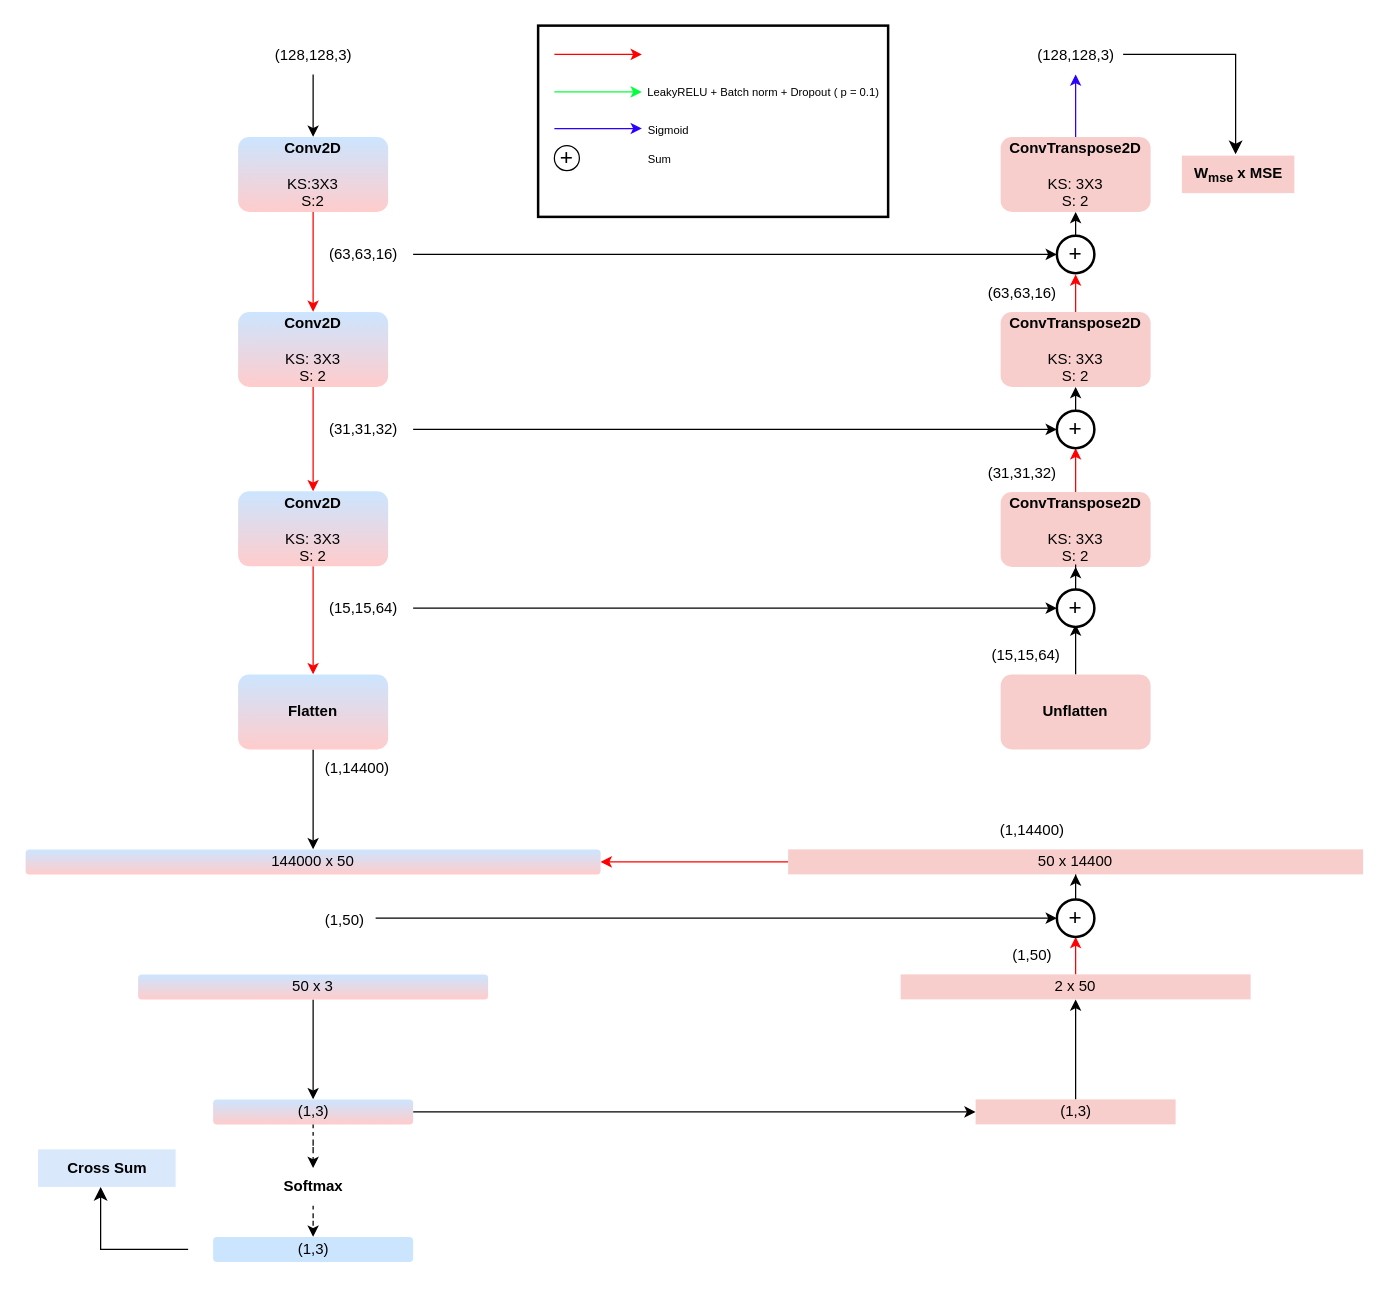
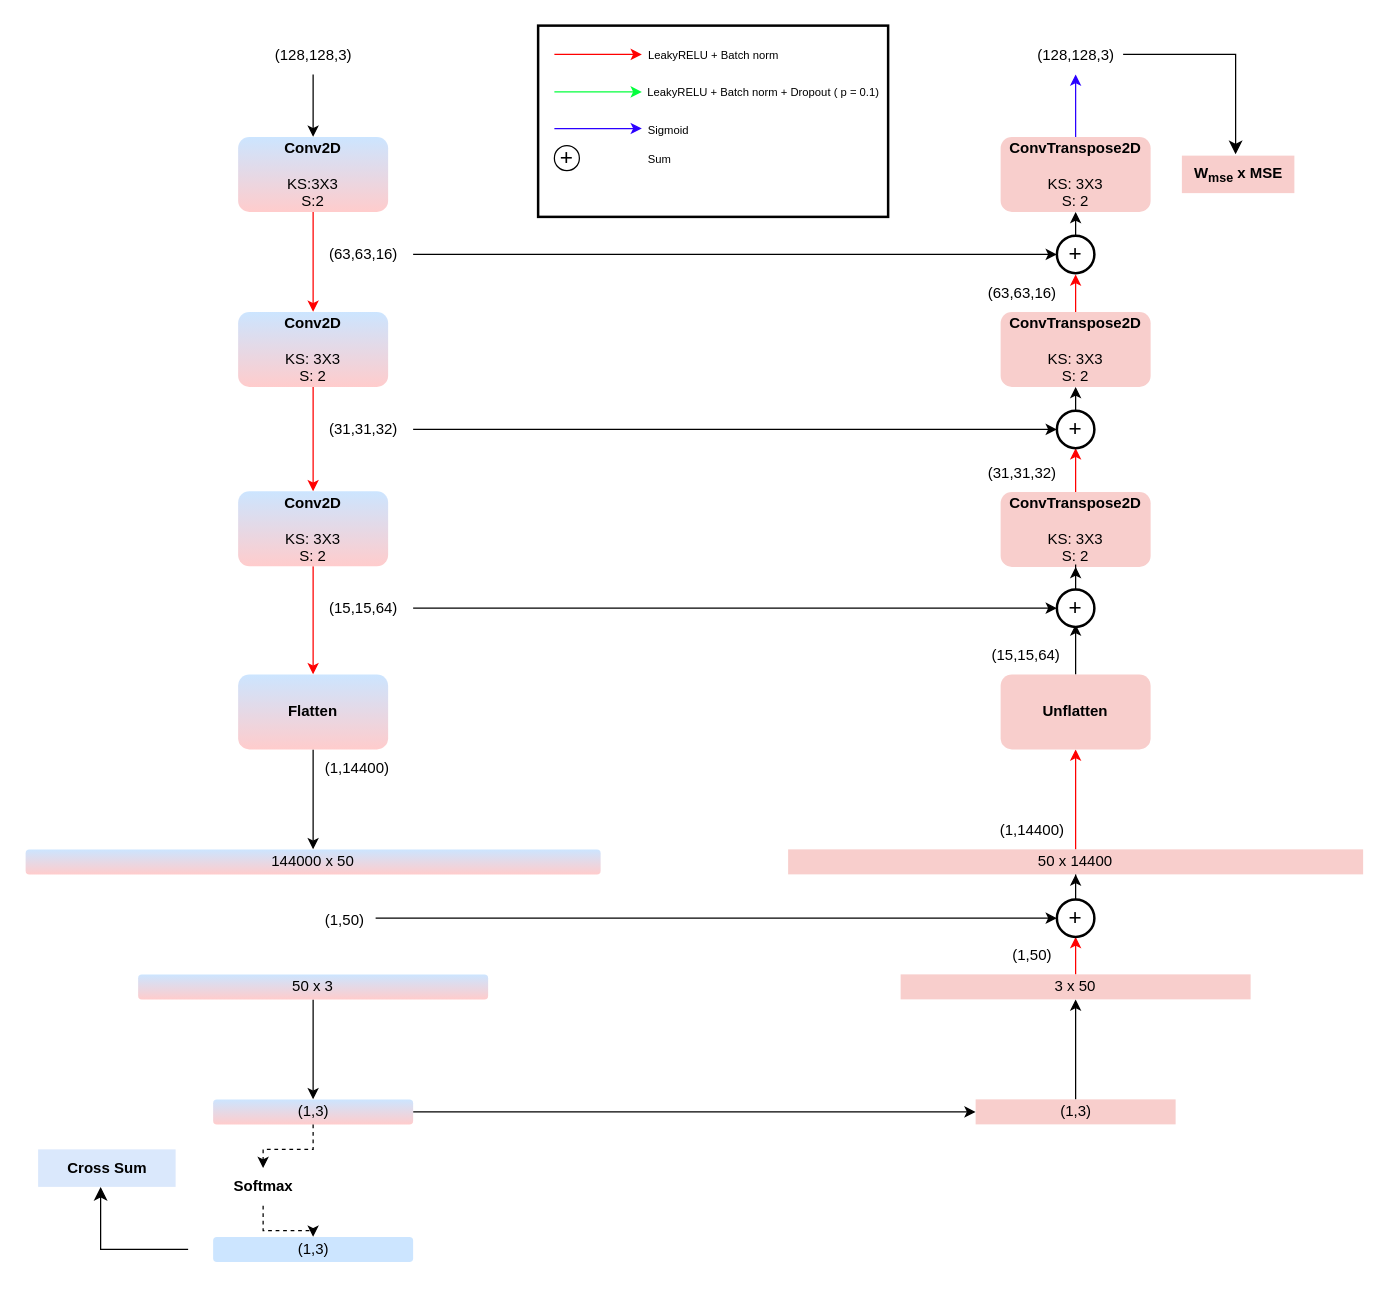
none -> (713, 54)
(699, 862) -> (1076, 803)
(1076, 987) -> (1076, 987)
(313, 1187) -> (263, 1187)
